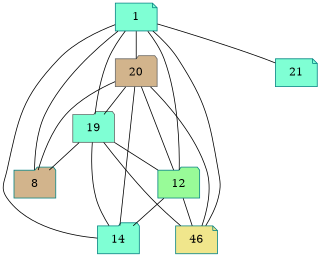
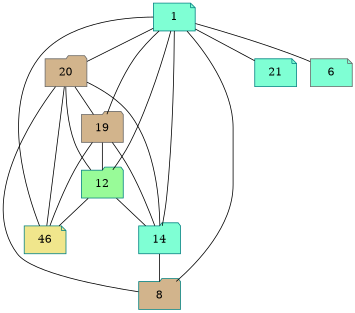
none -> (331, 73)
(94, 128) -> (102, 128)
(64, 156) -> (160, 268)
